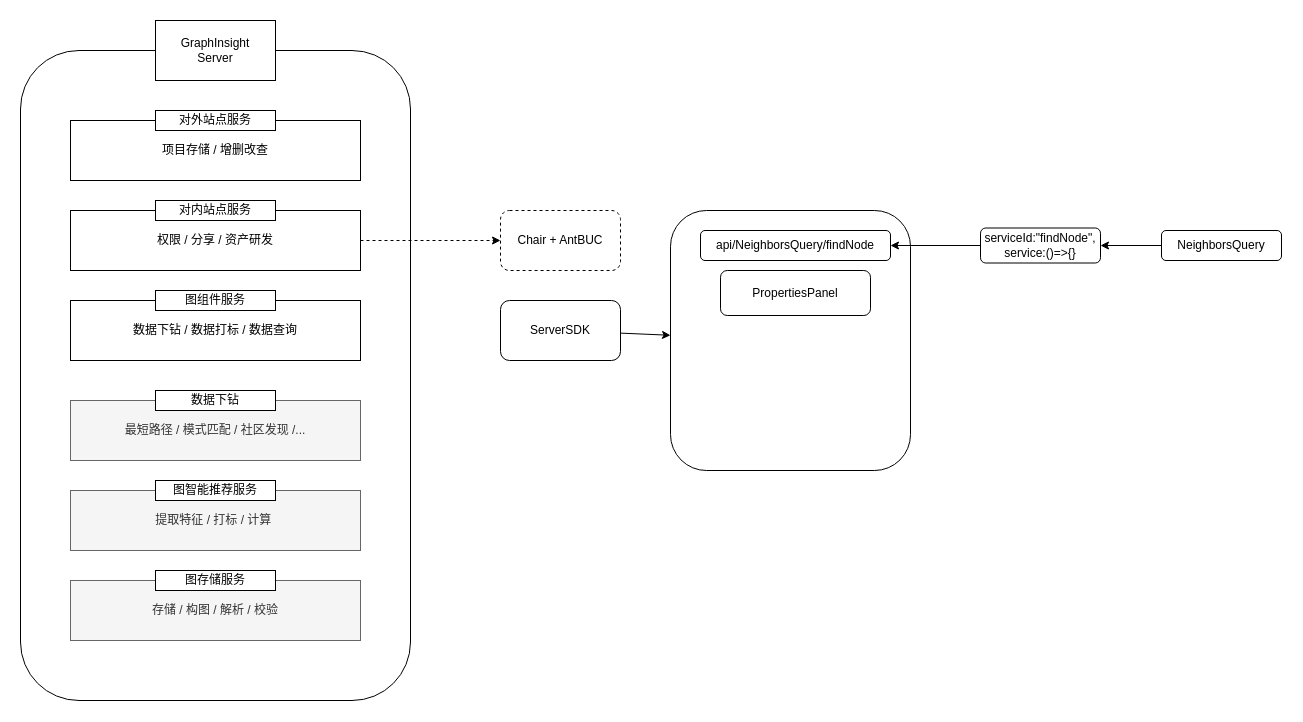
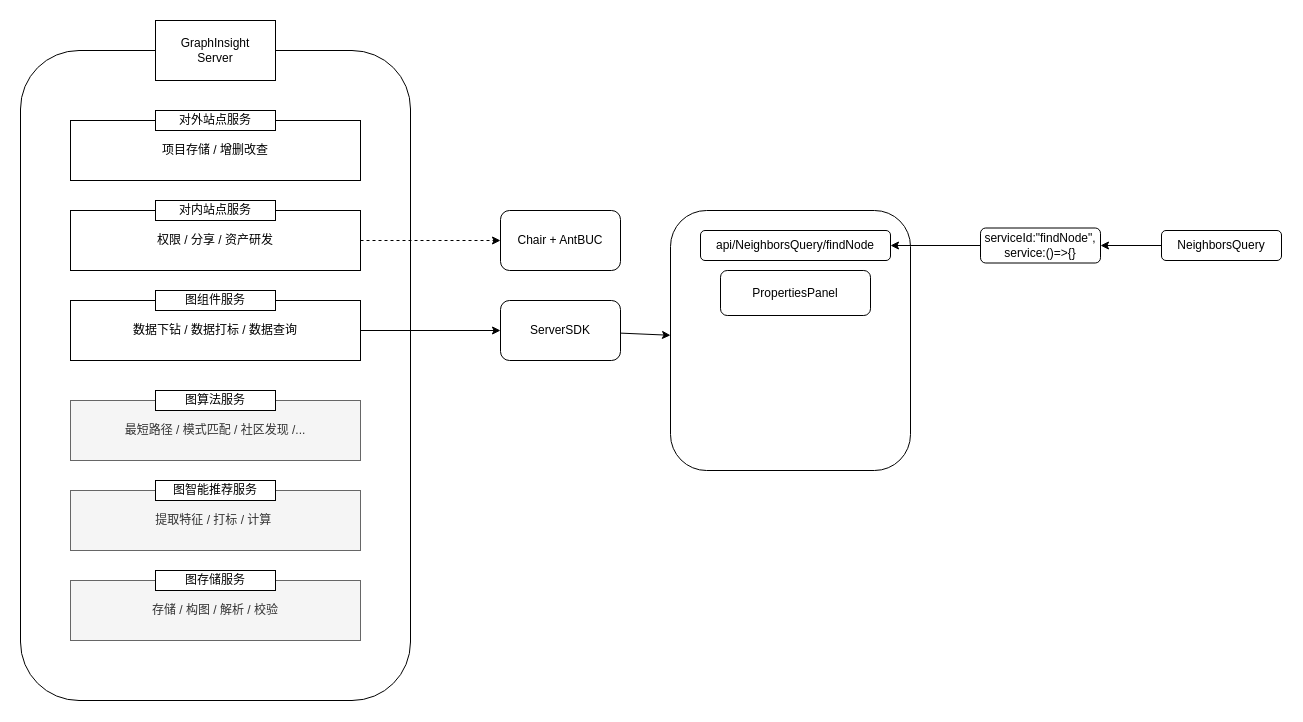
(561, 241) -> (561, 241)
none -> (427, 331)
(216, 401) -> (216, 401)
